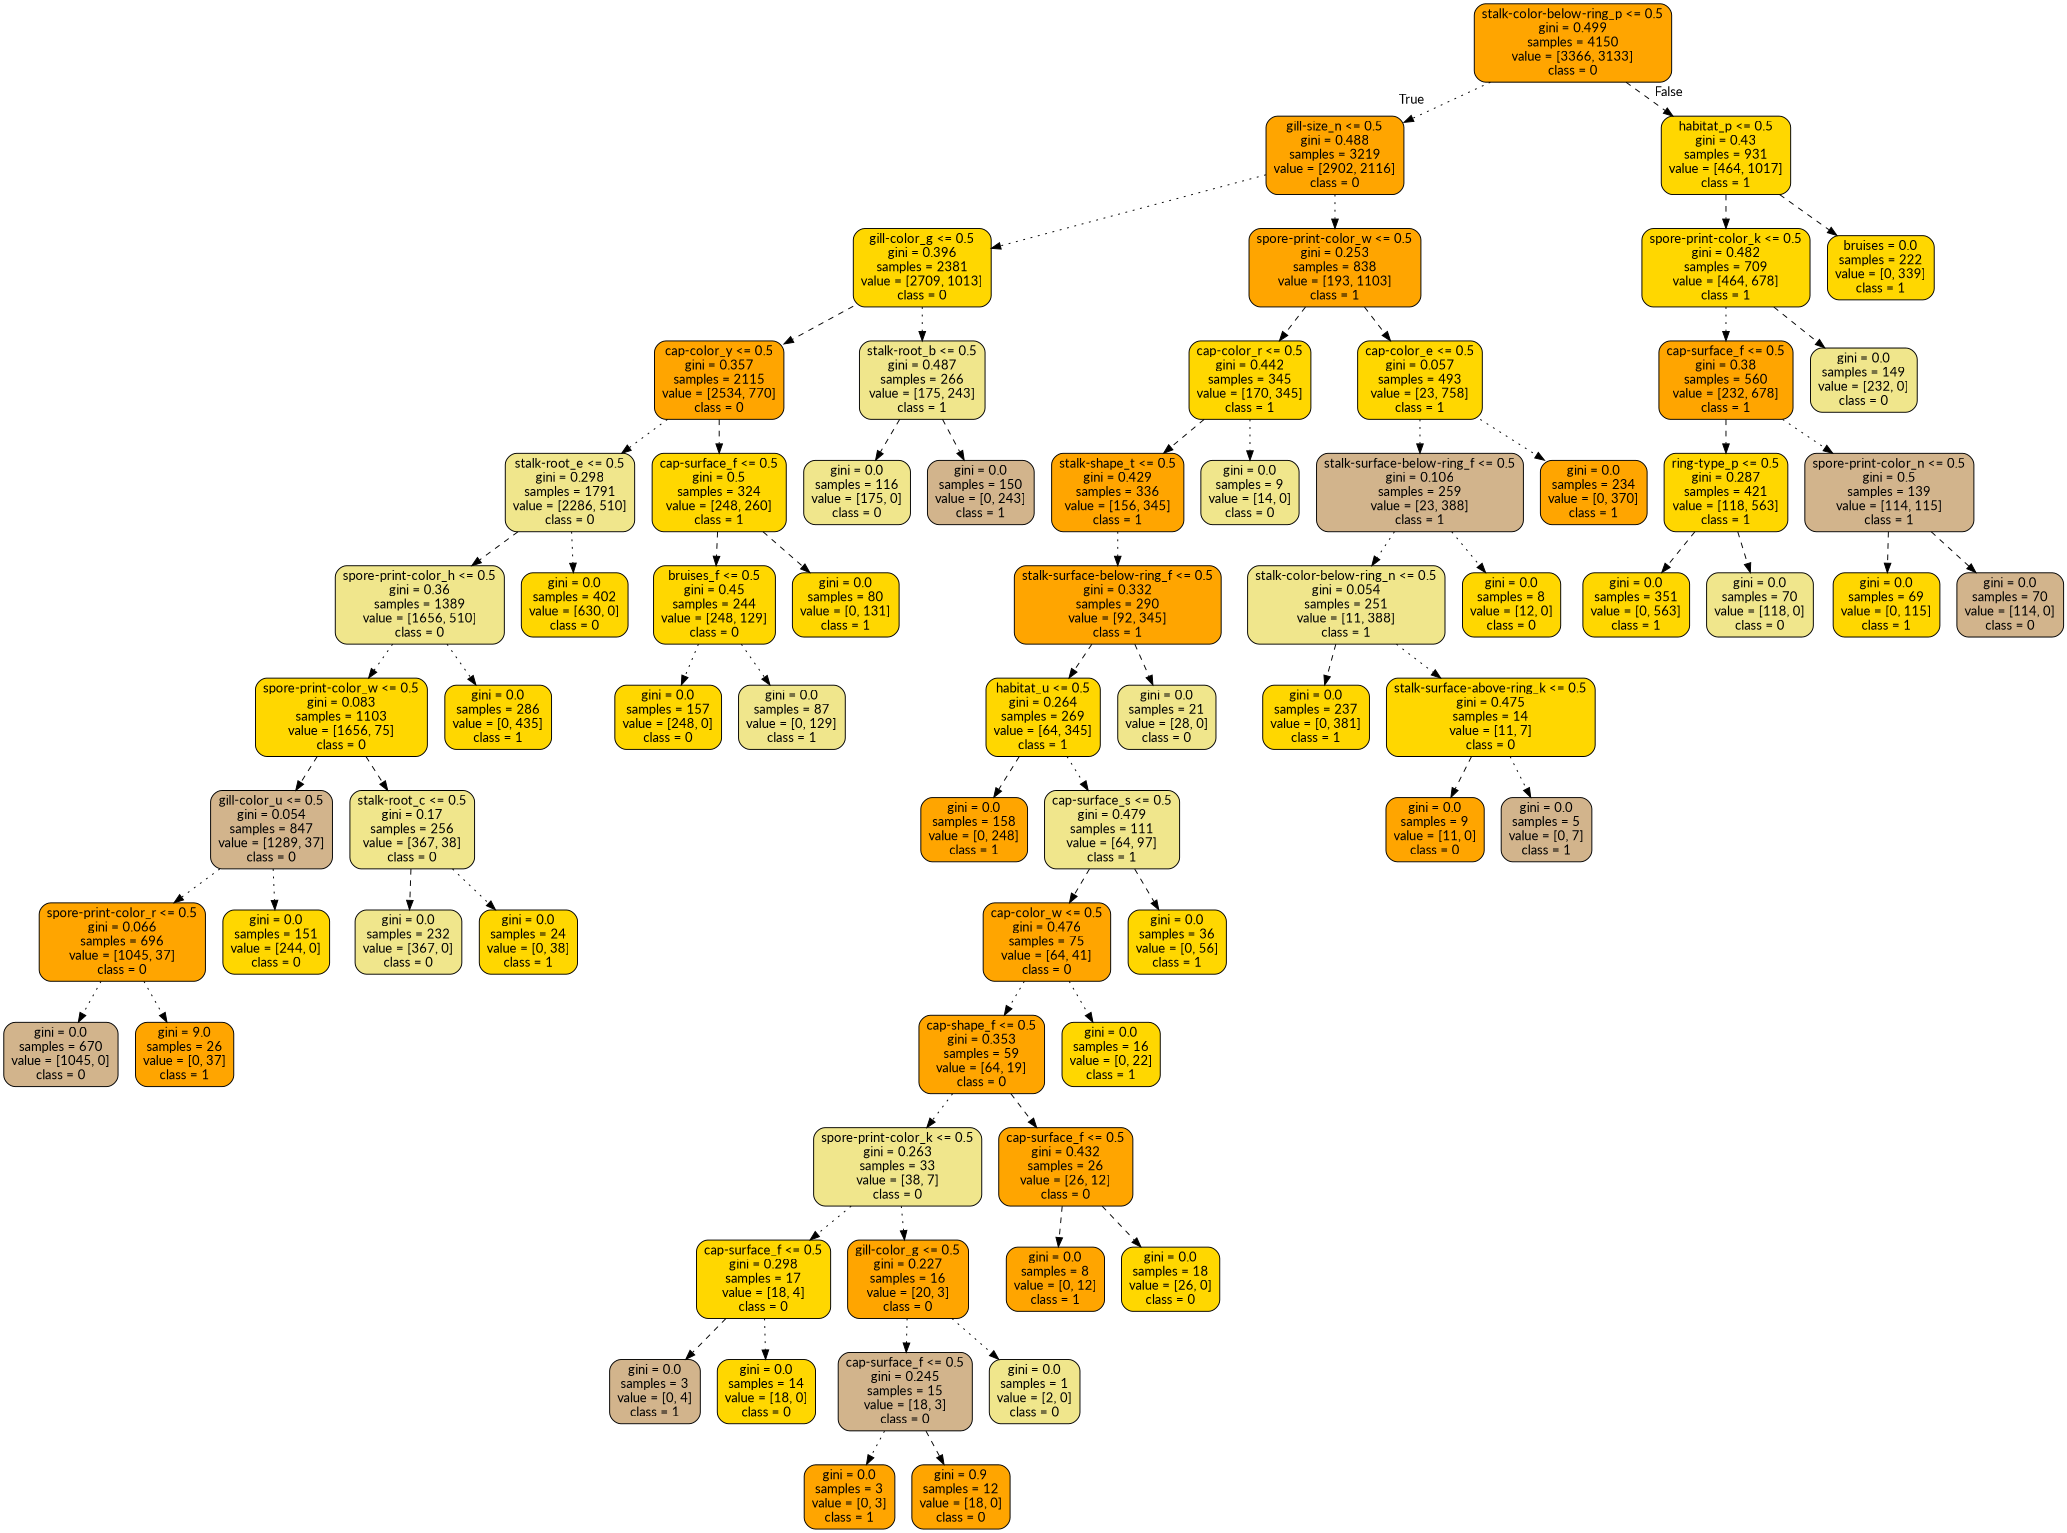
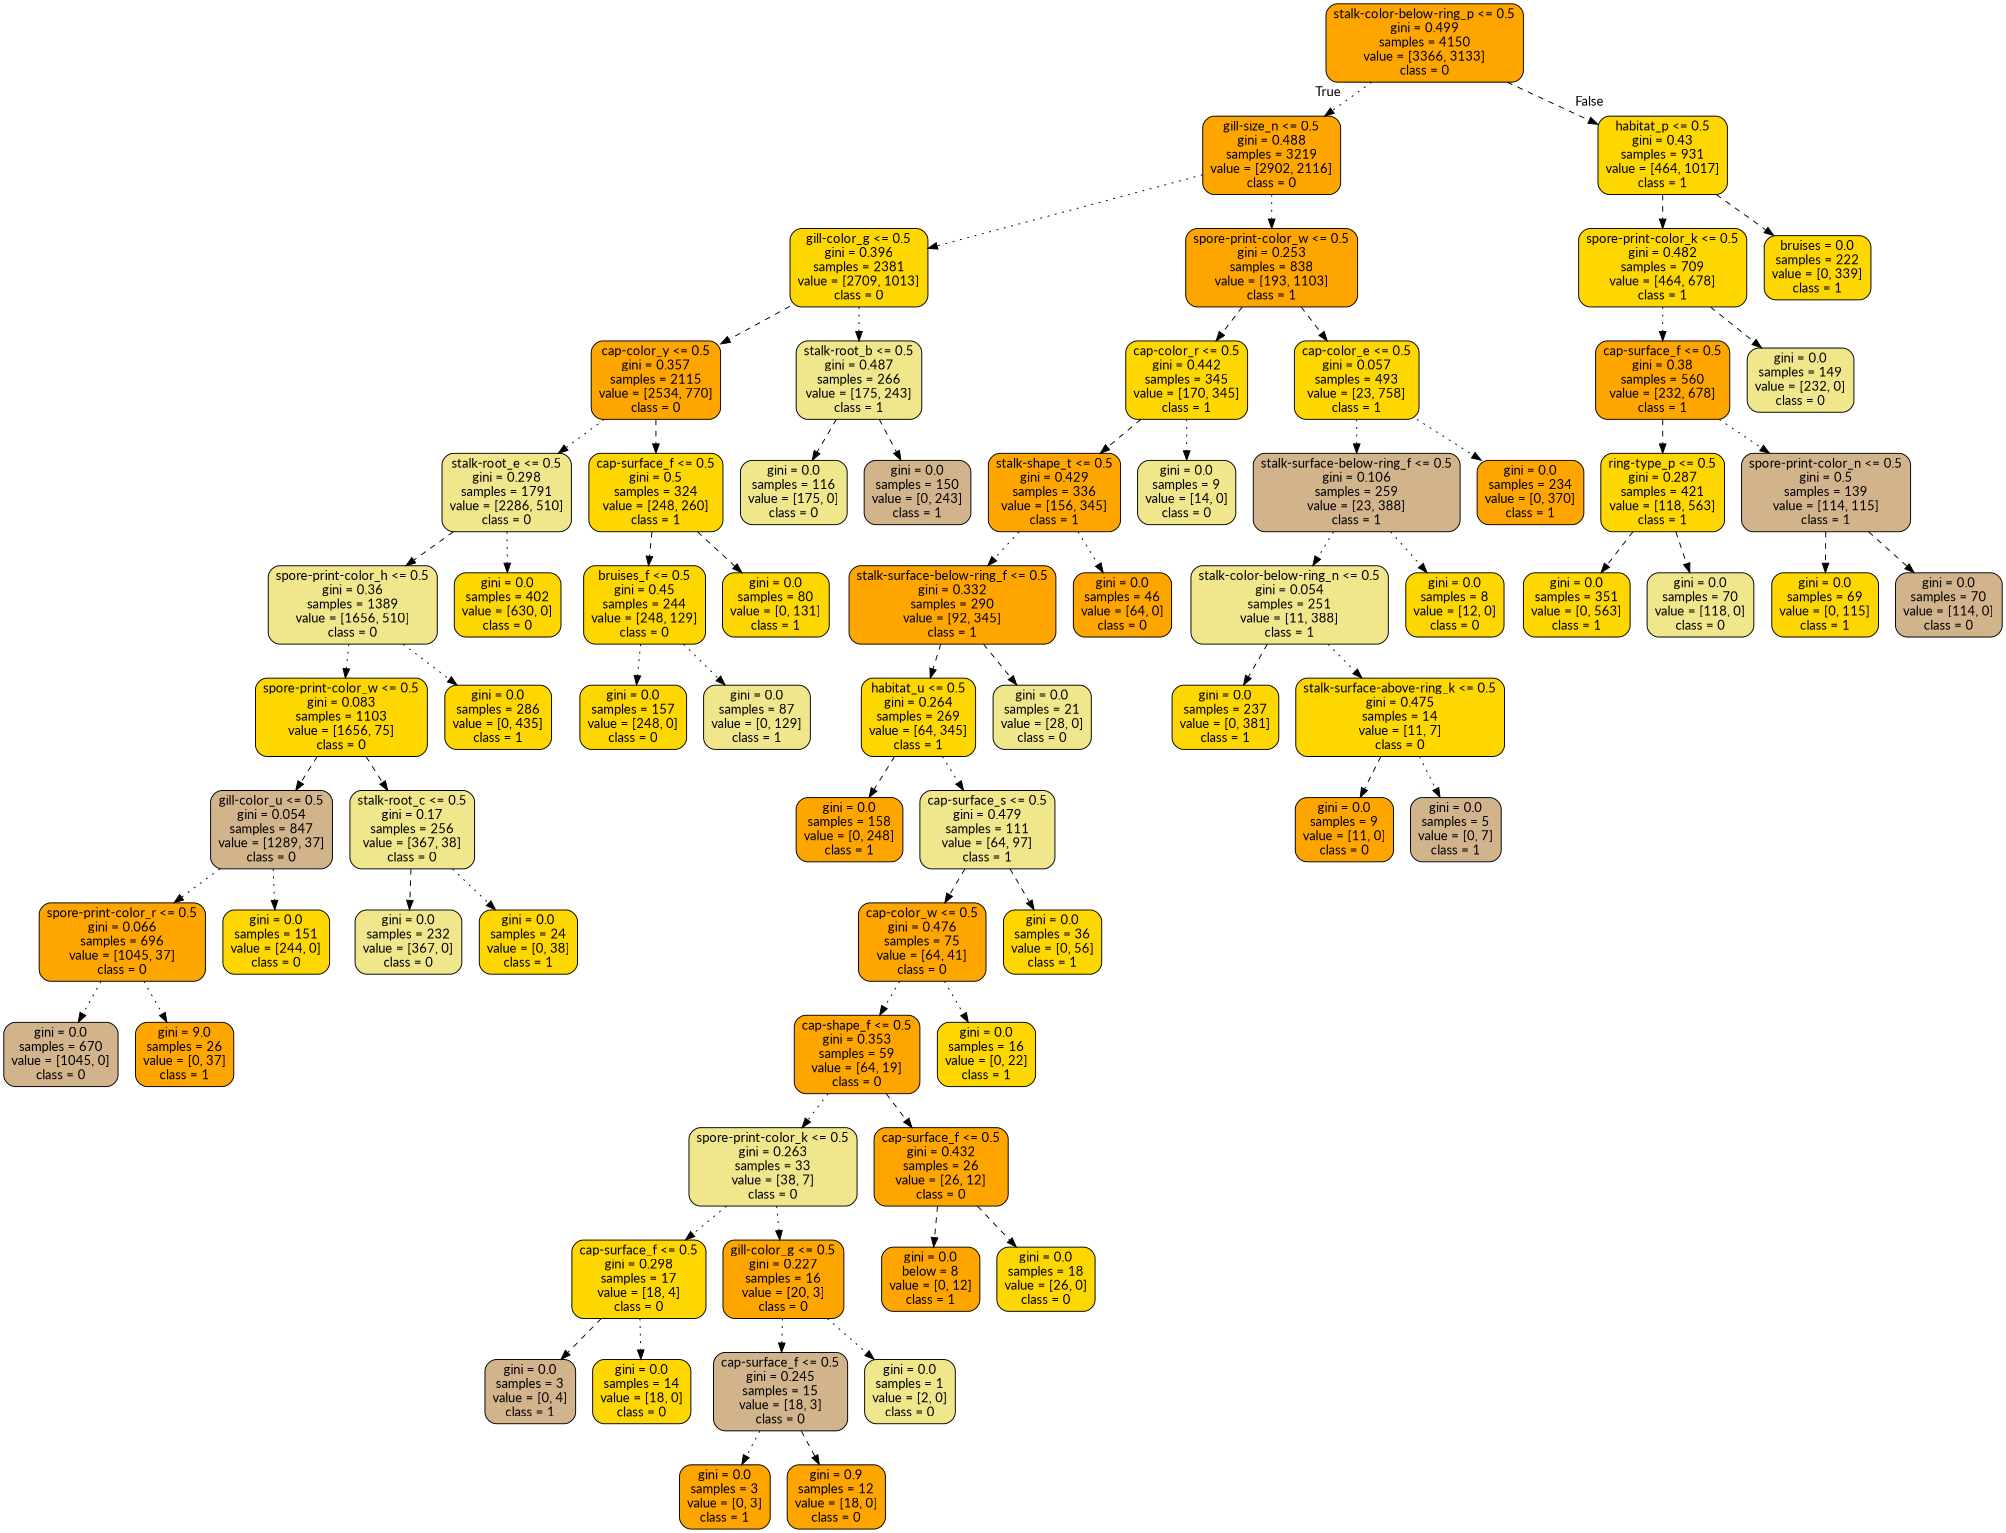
none -> (1122, 605)
(1055, 1279) -> (931, 1279)
